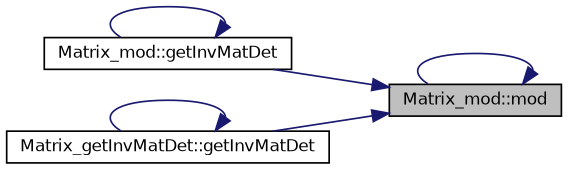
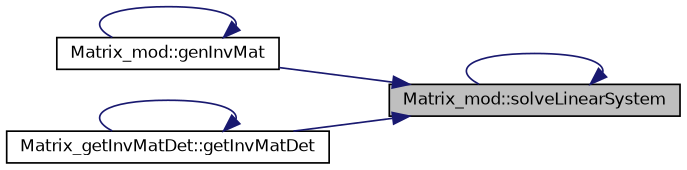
(168, 53) -> (168, 53)
(475, 100) -> (535, 100)
